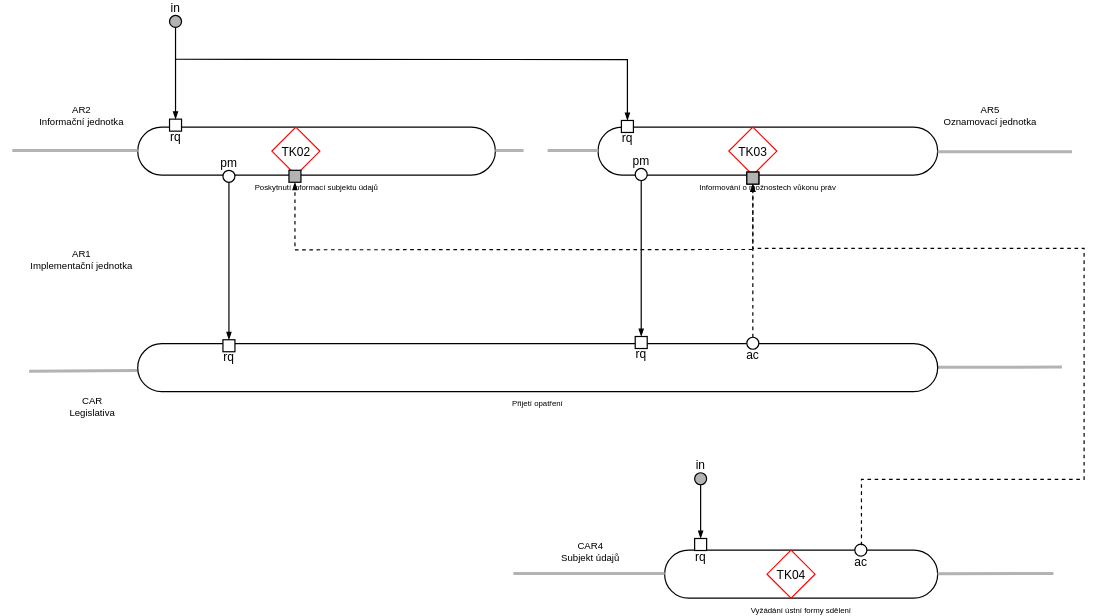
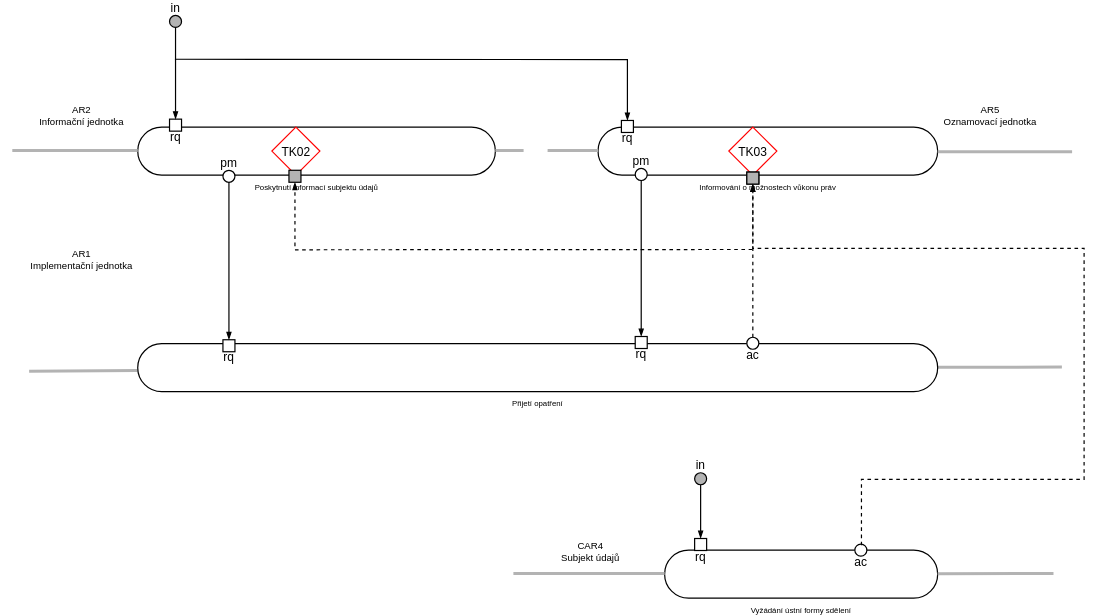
(92, 407) -> none
(791, 574) -> none
